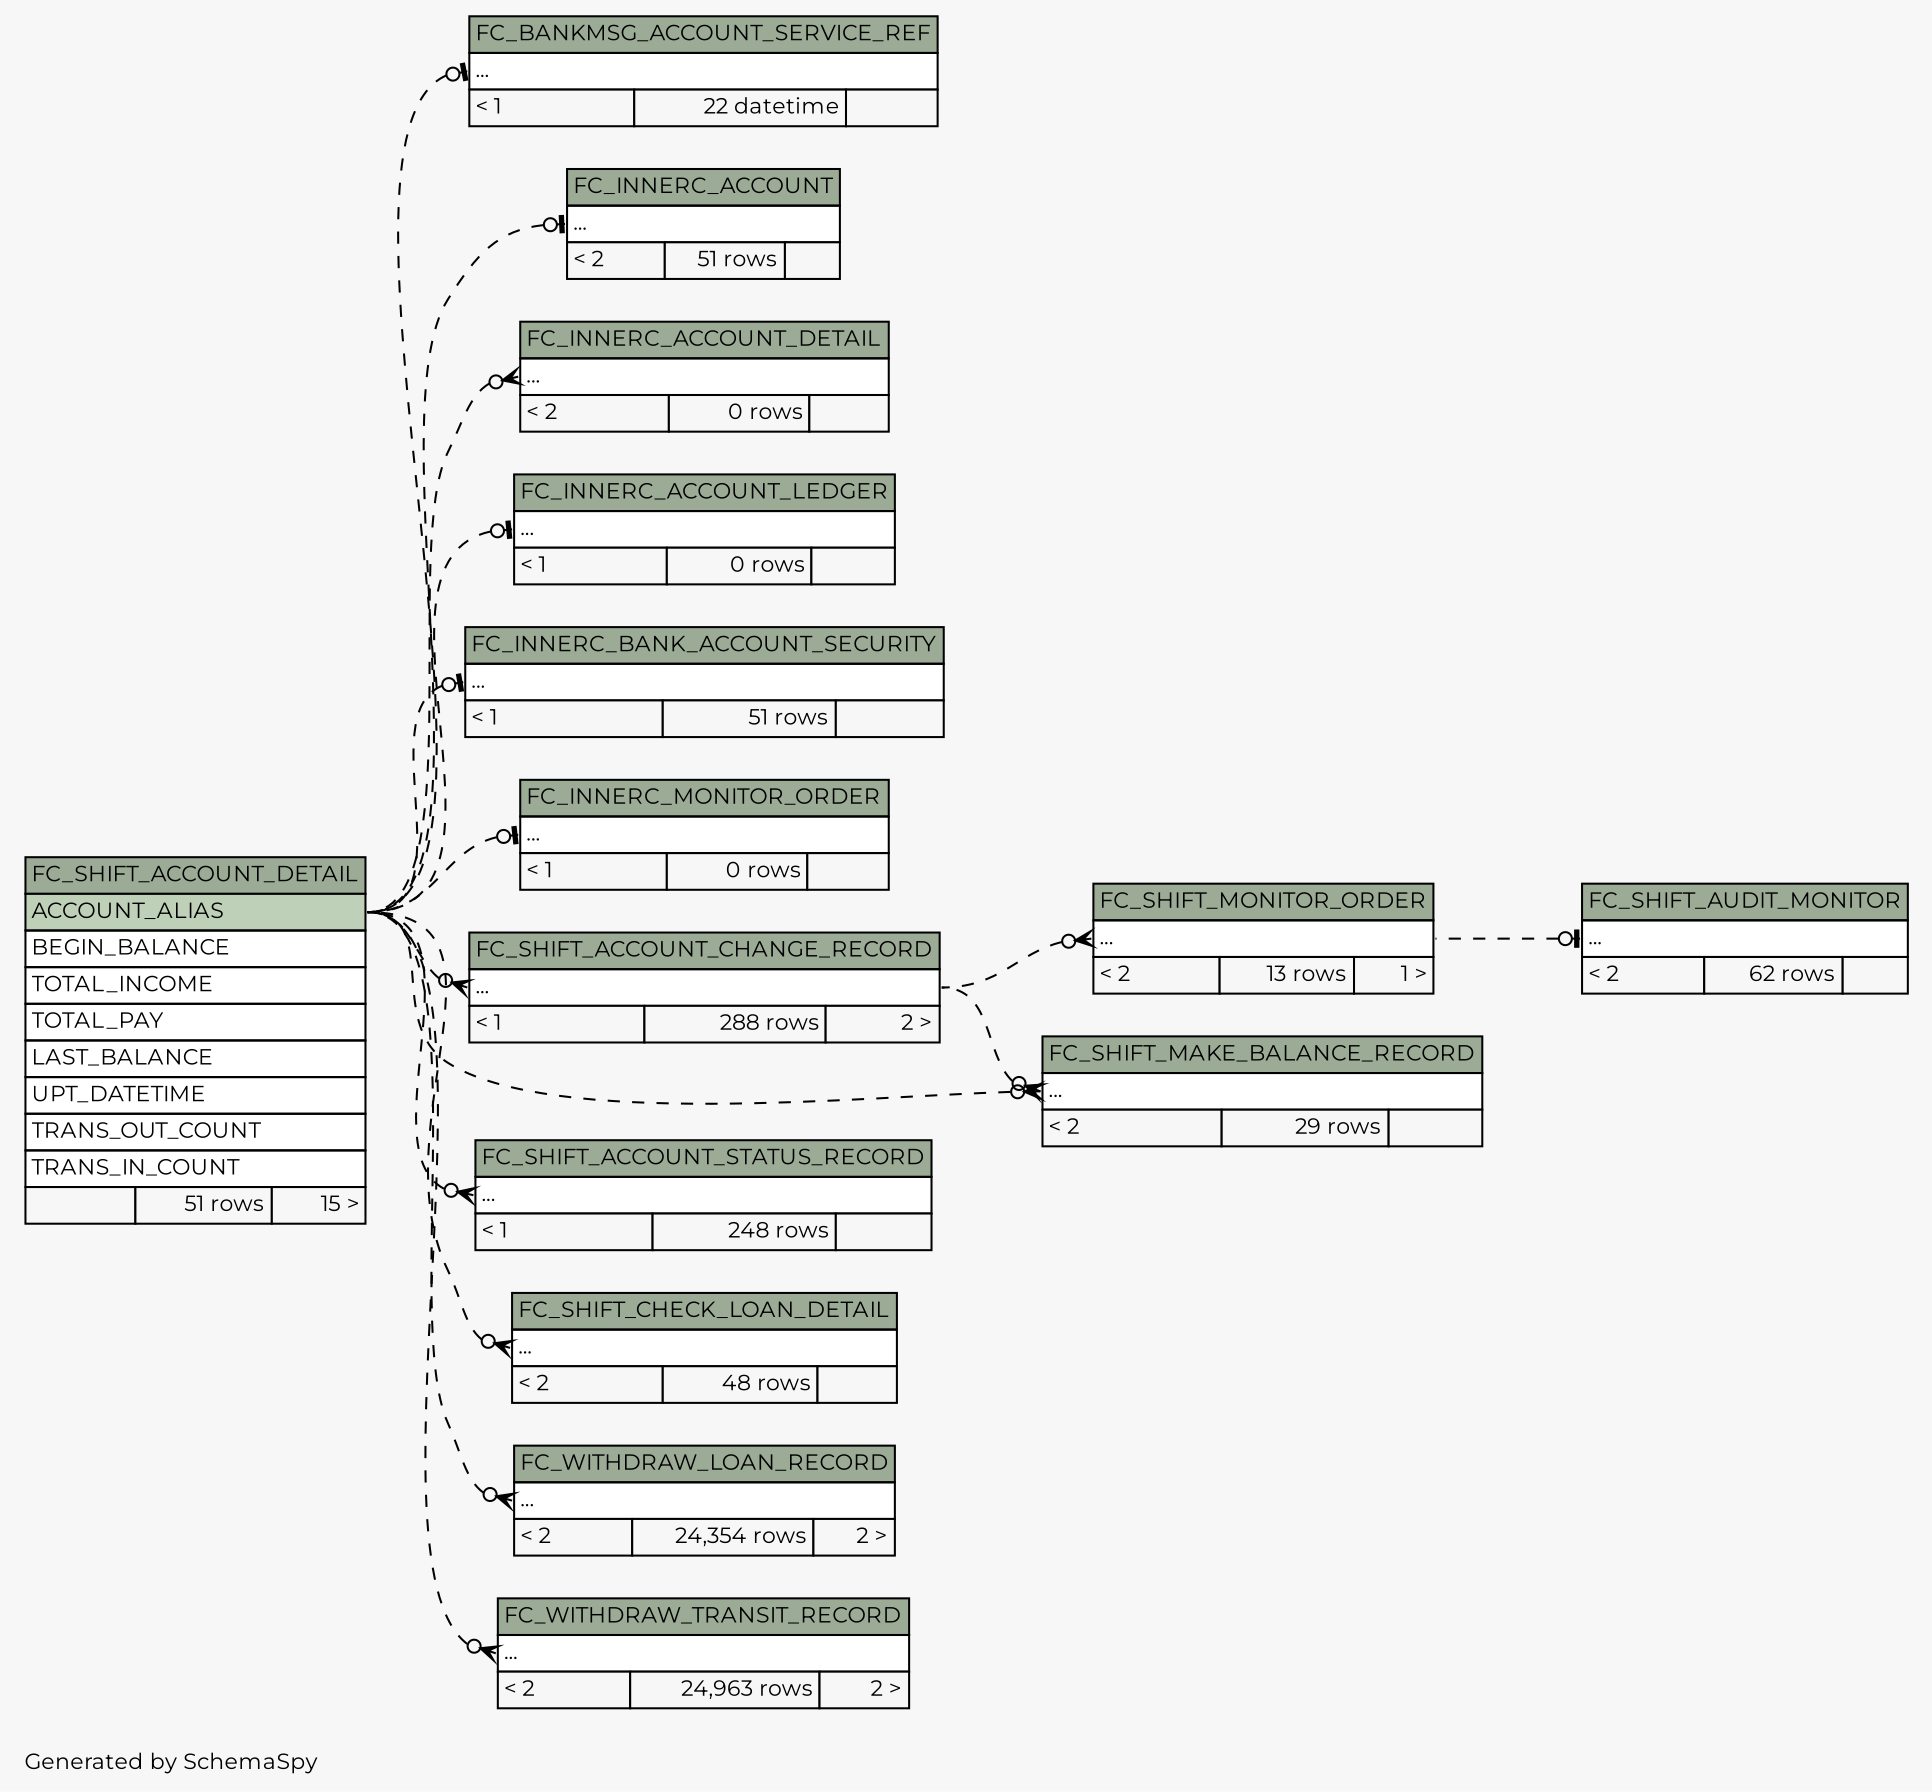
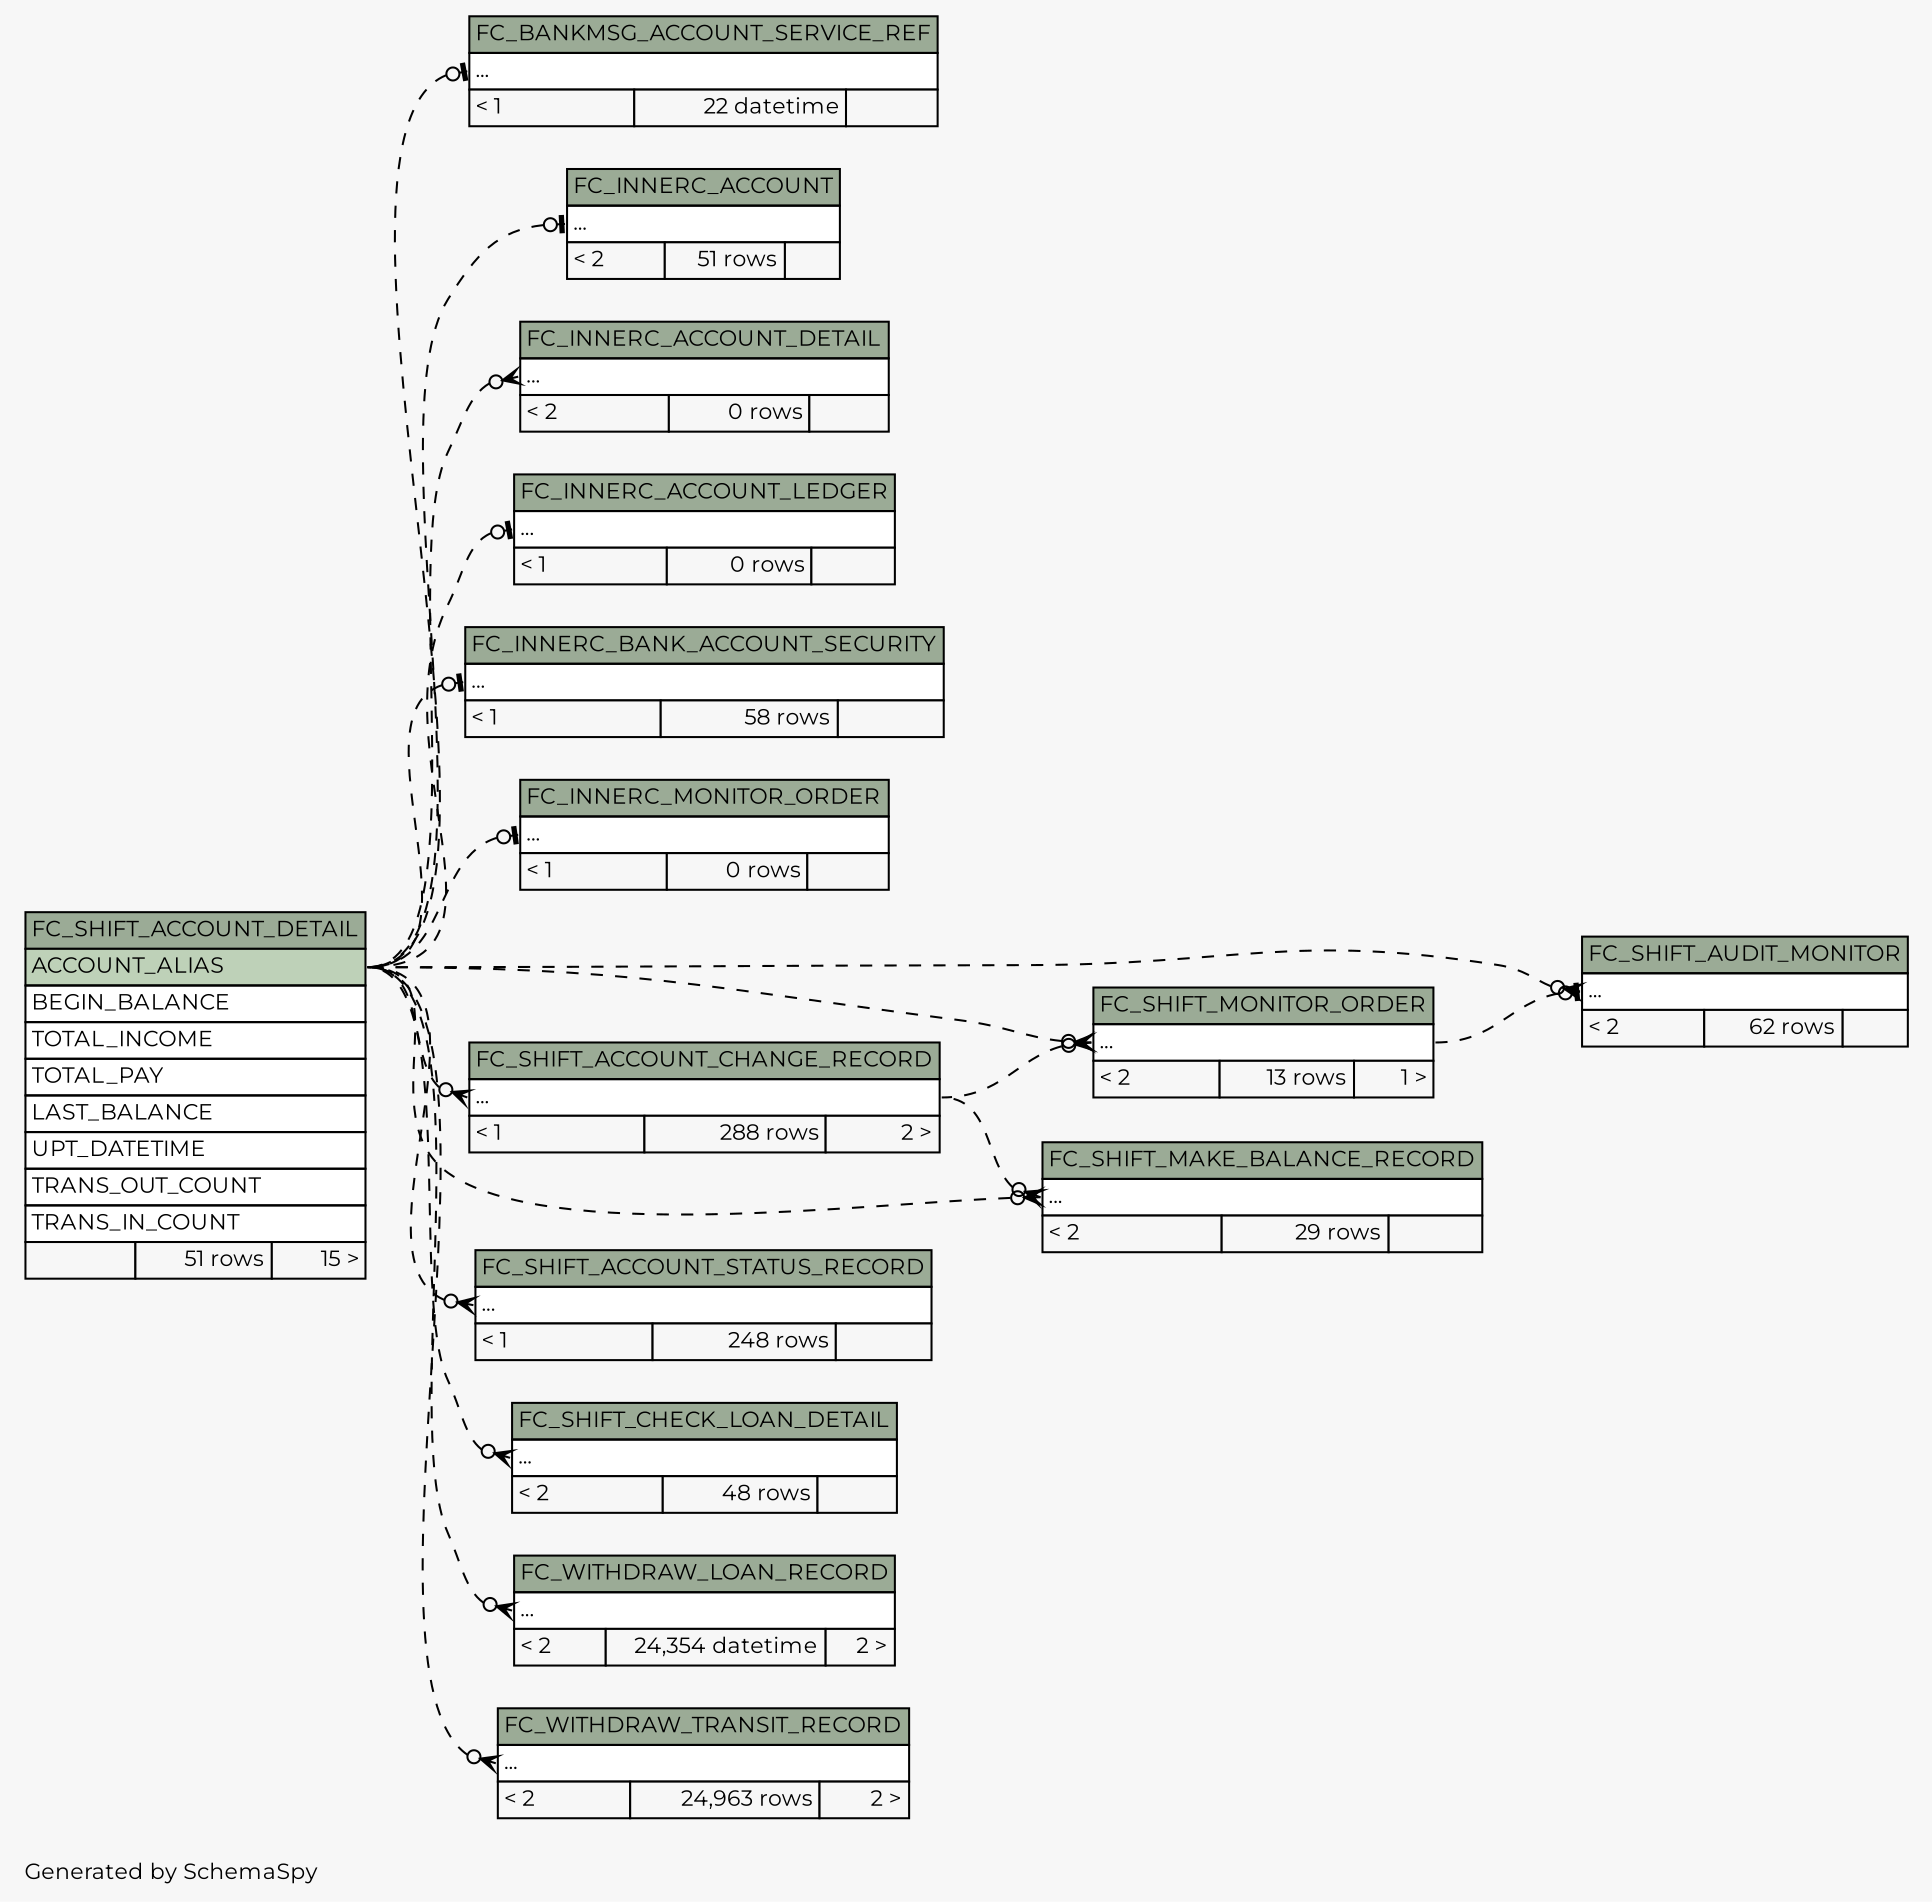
(789, 718) -> (788, 718)
none -> (962, 965)
none -> (717, 987)
(741, 1536) -> (727, 1646)
